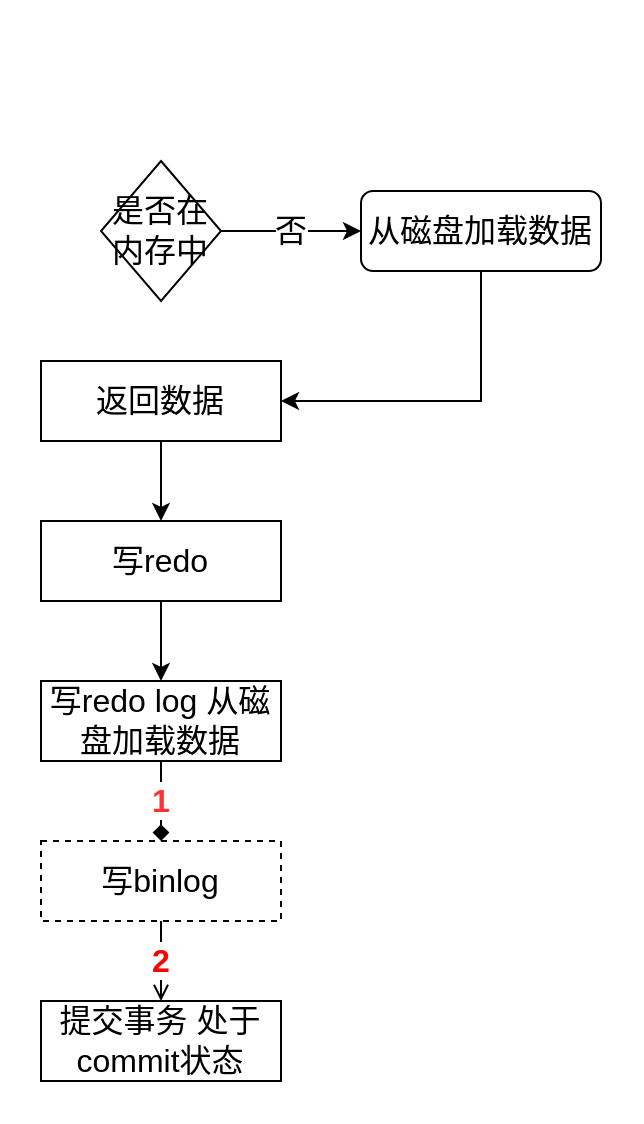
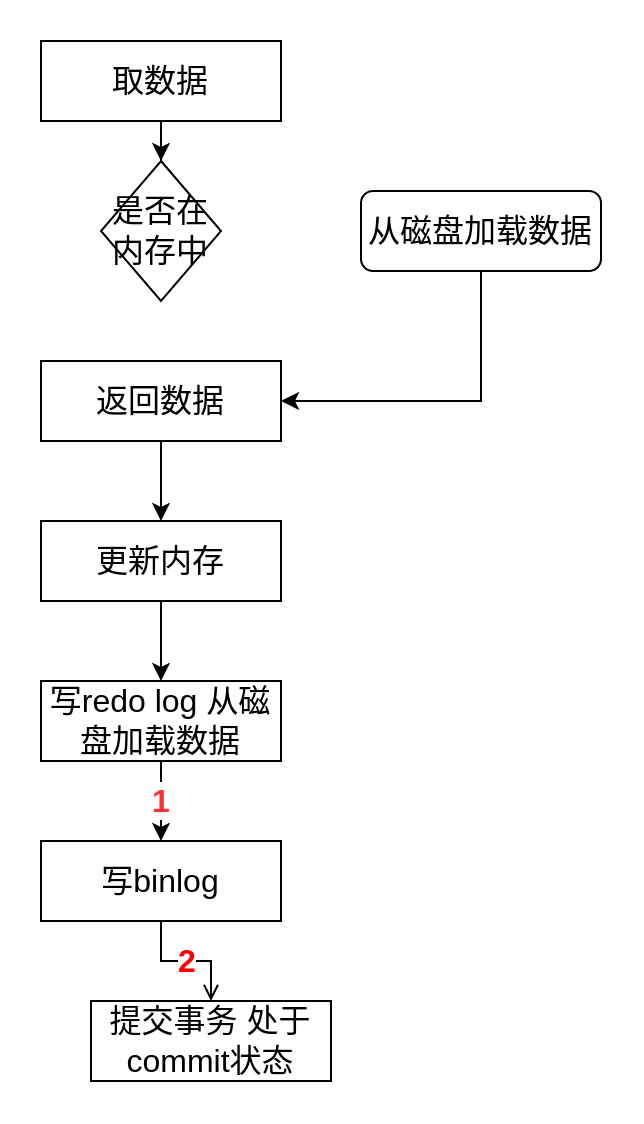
none -> (161, 81)
none -> (161, 148)
(284, 231) -> none
(161, 561) -> (161, 561)
(161, 825) -> (161, 826)
(161, 881) -> (161, 881)
(161, 1041) -> (211, 1041)
